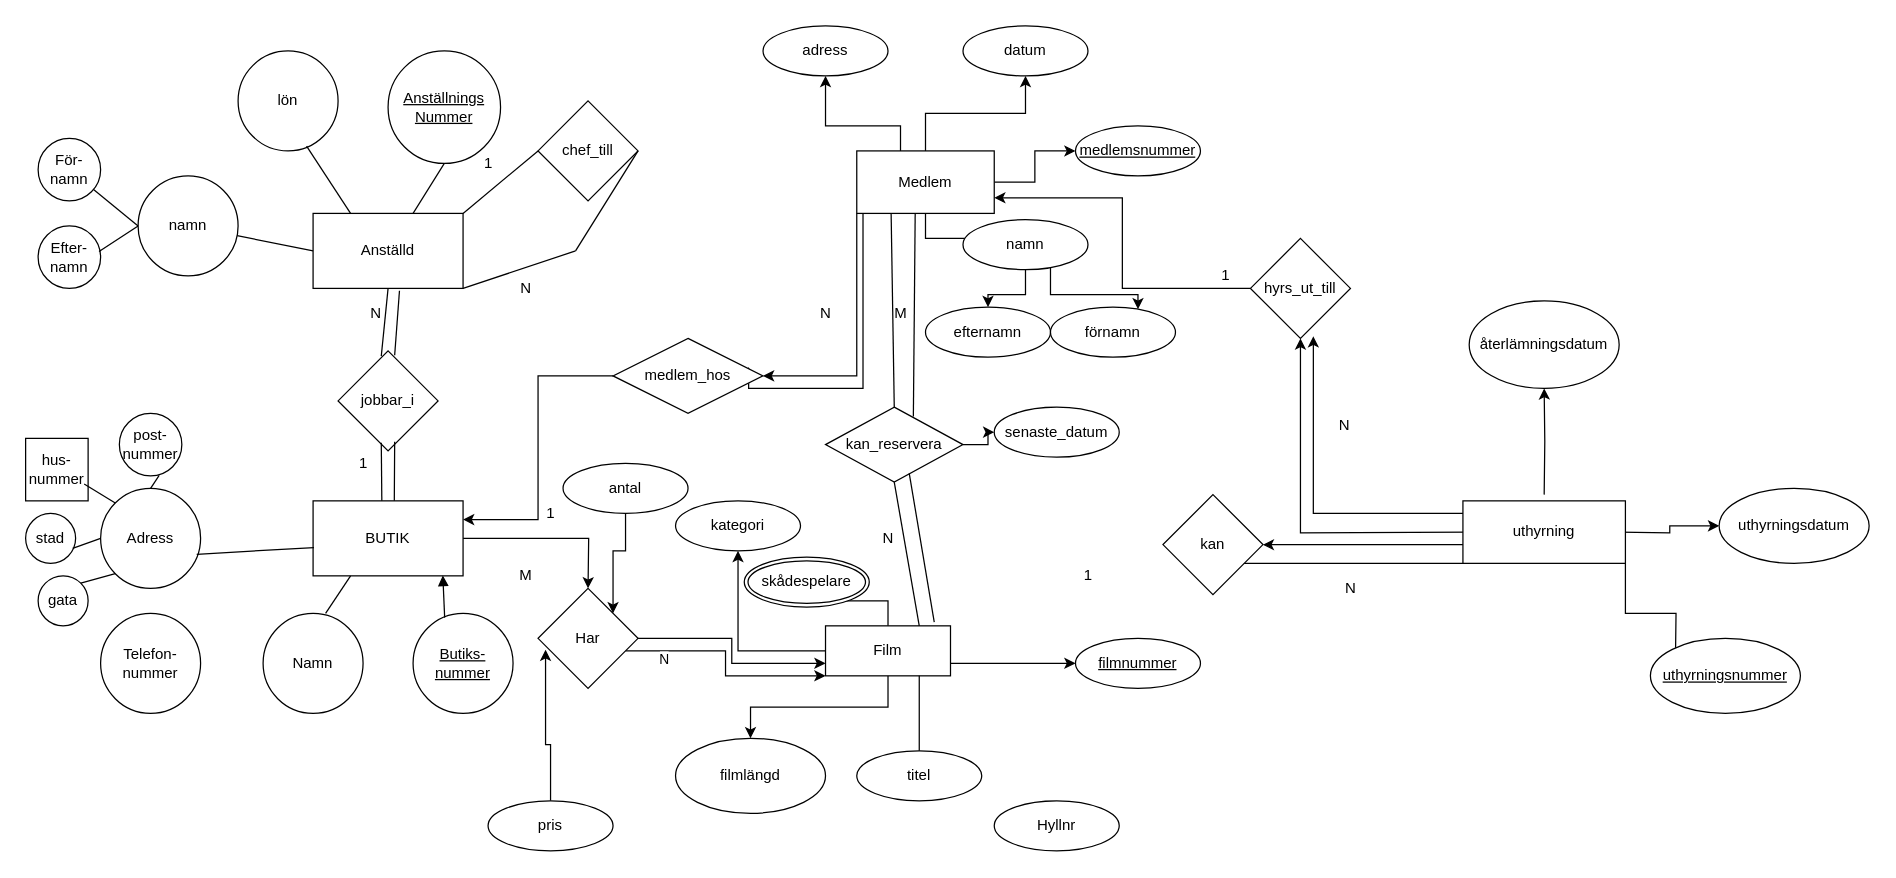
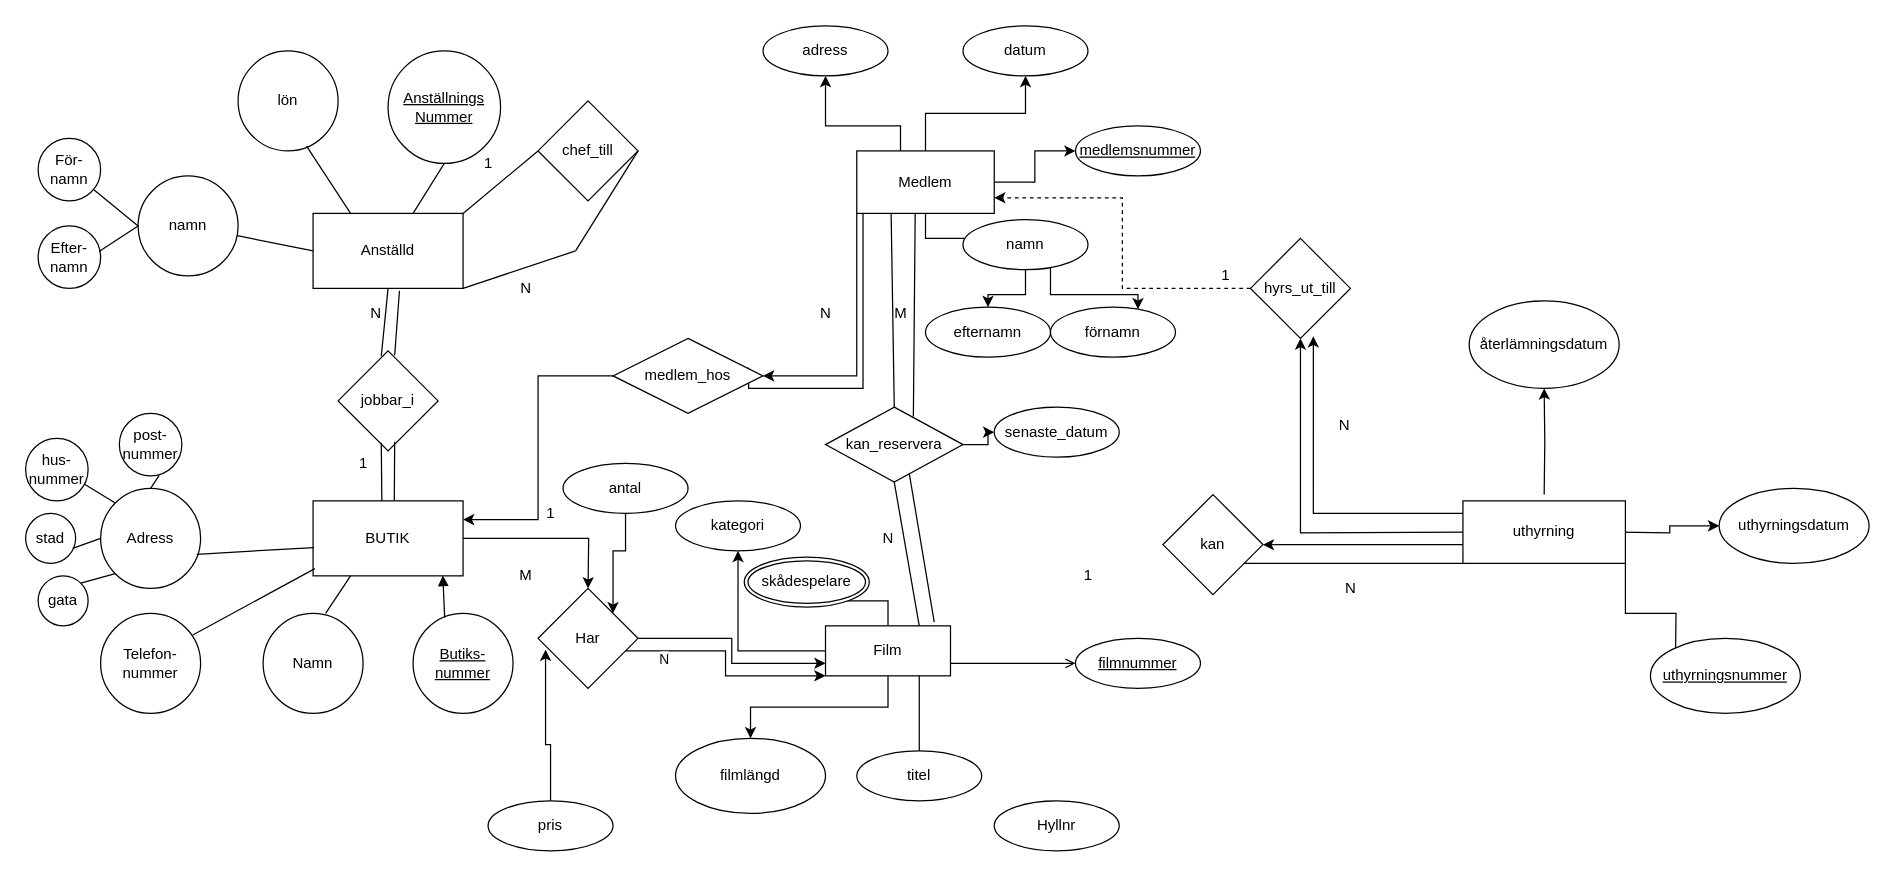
(1123, 246) -> (1123, 246)
(57, 469) -> (57, 469)
none -> (254, 602)
(1066, 663) -> (1068, 663)
